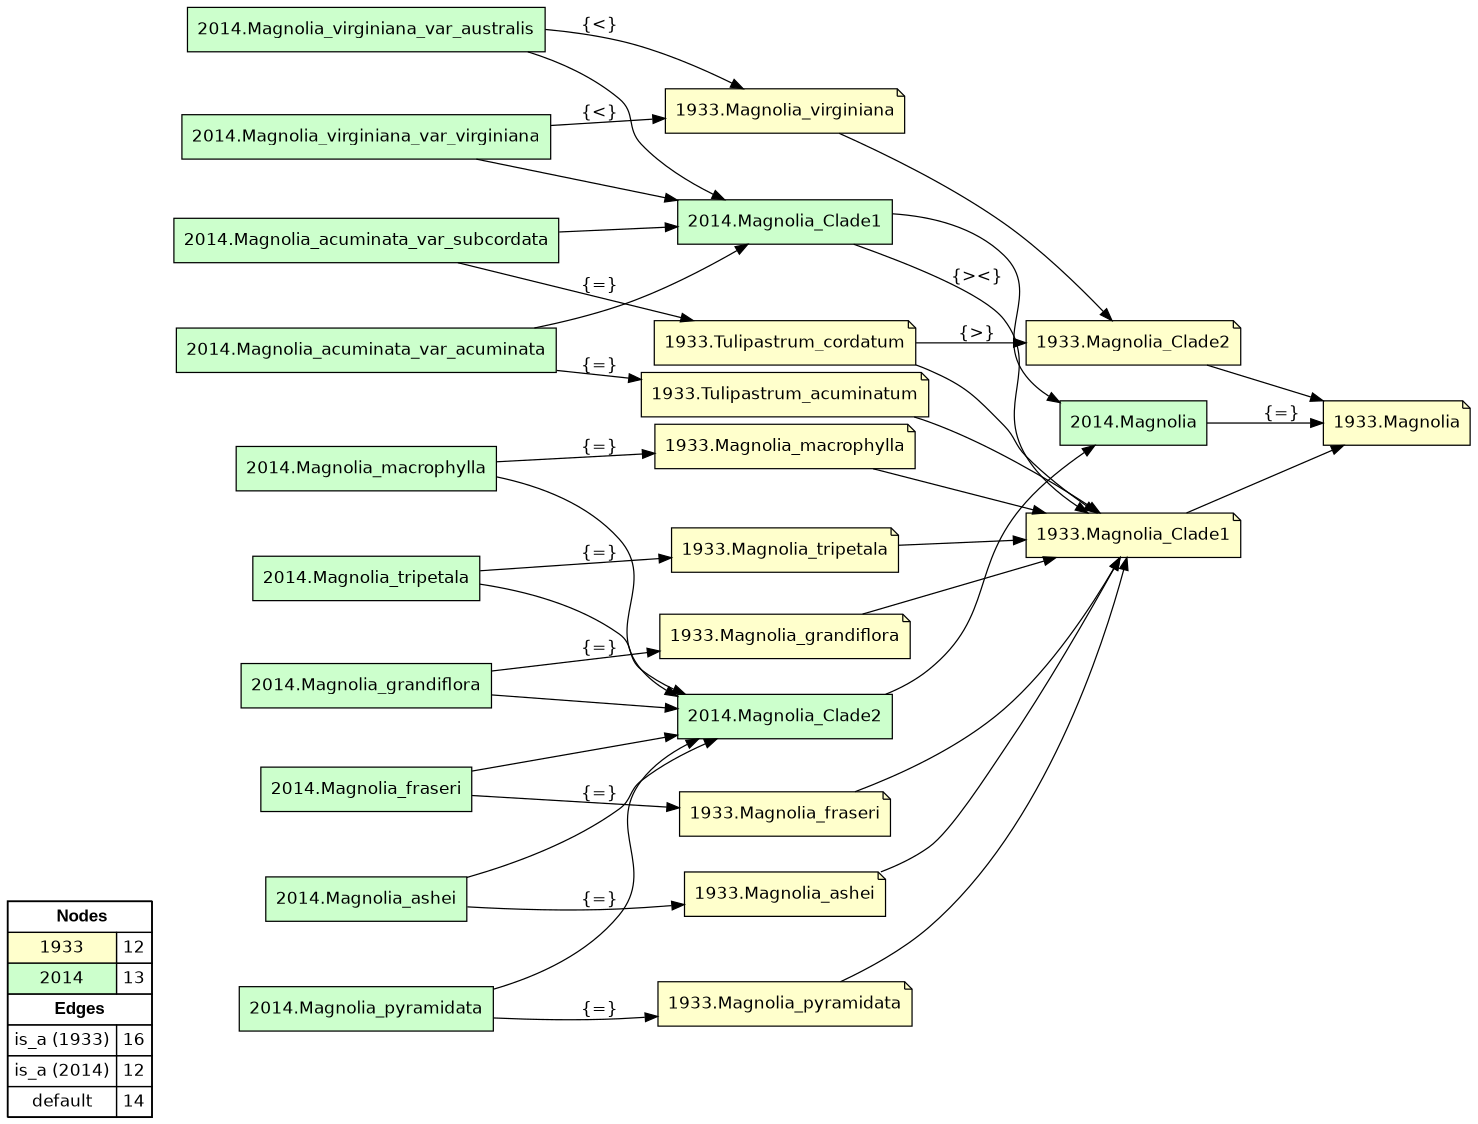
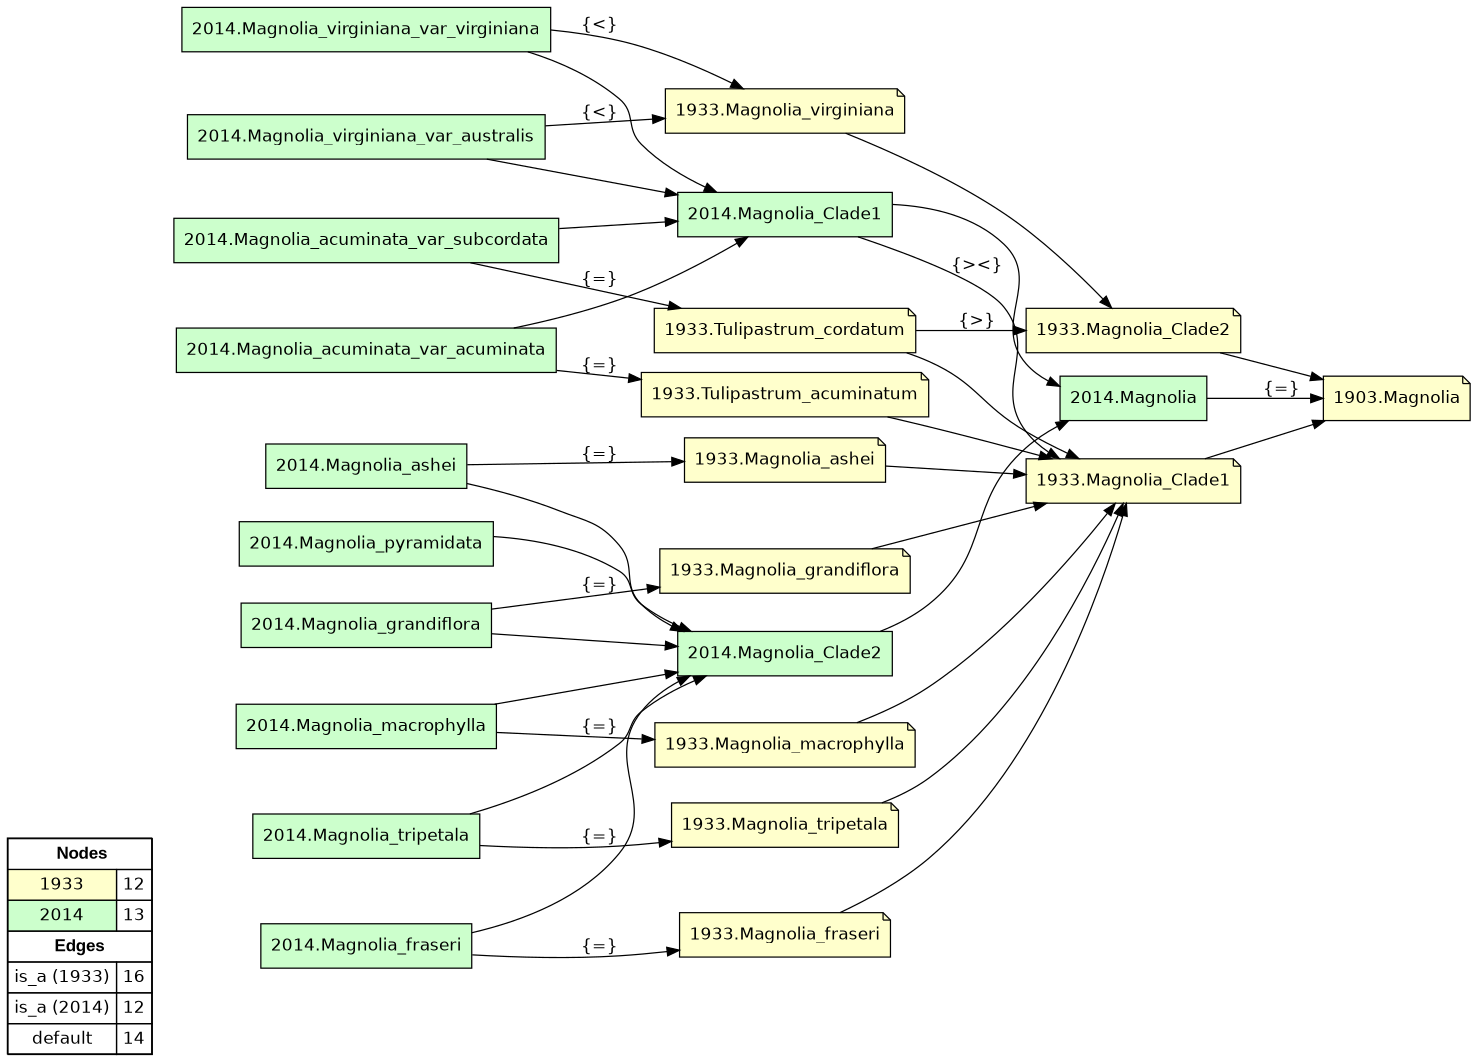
(1397, 423) -> (1397, 398)
(785, 1004) -> none
